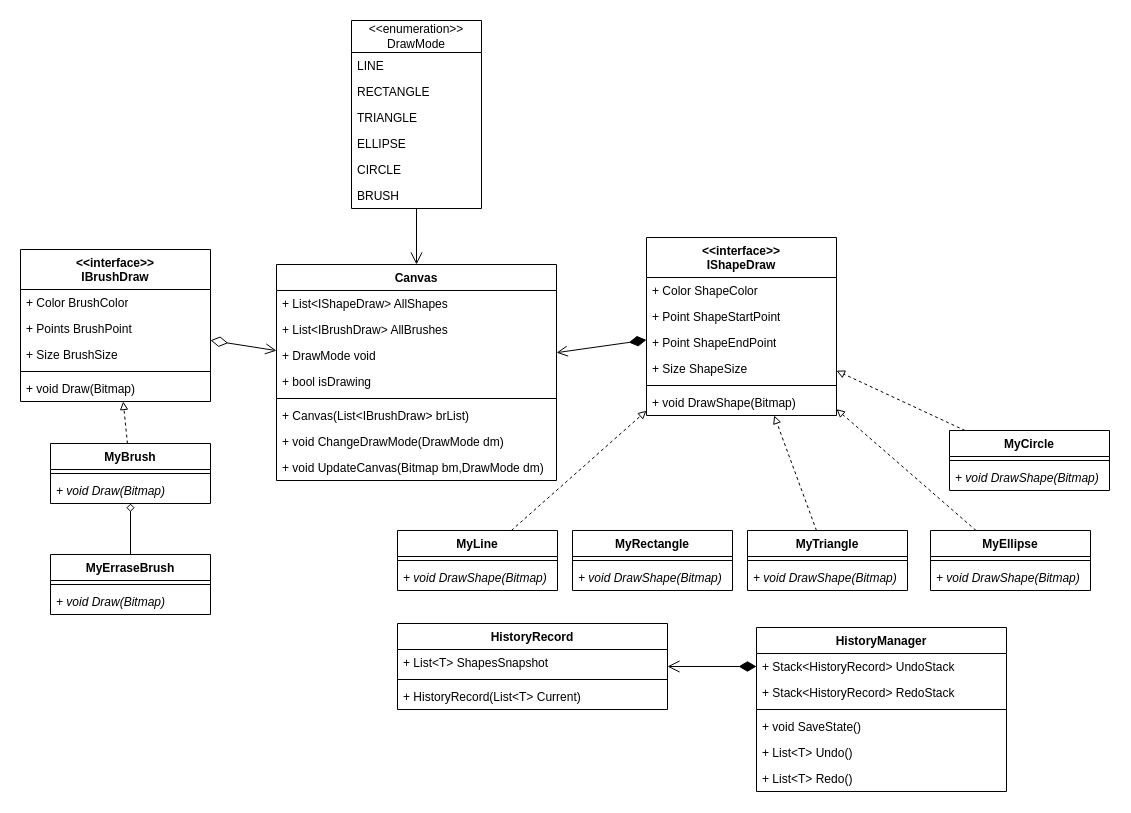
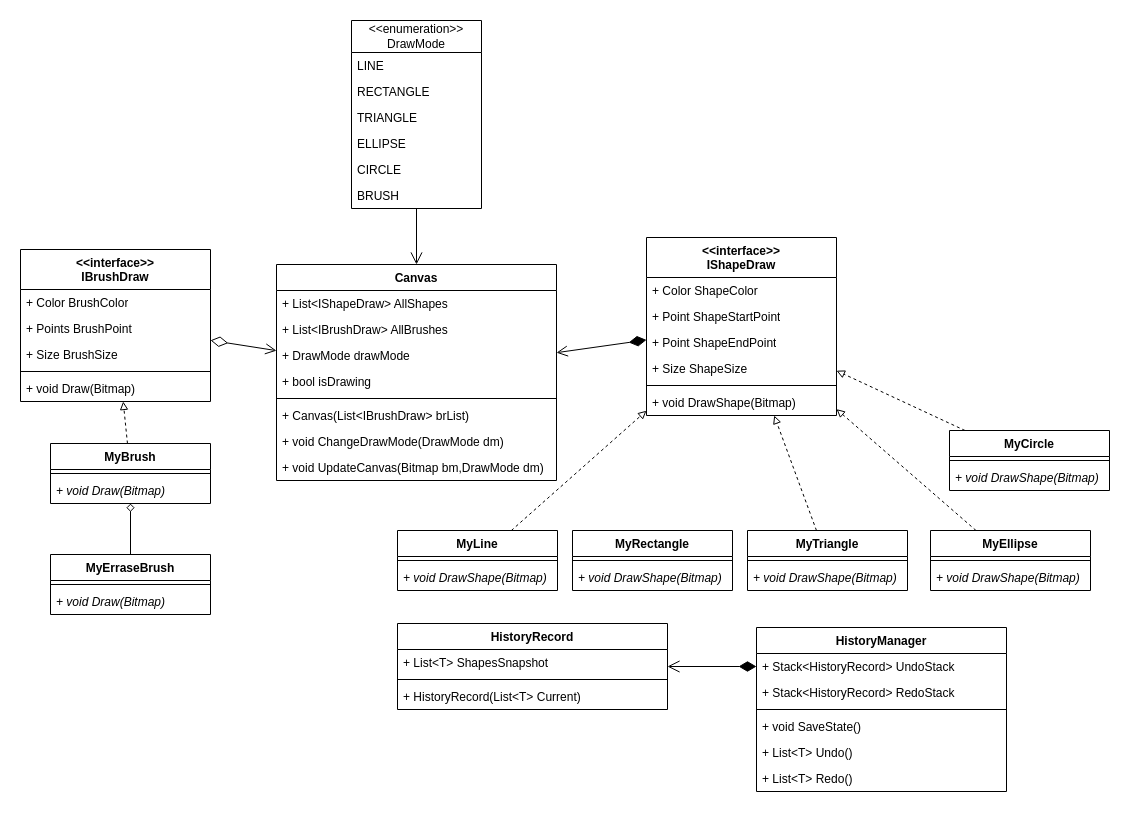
(328, 357) -> (343, 357)
